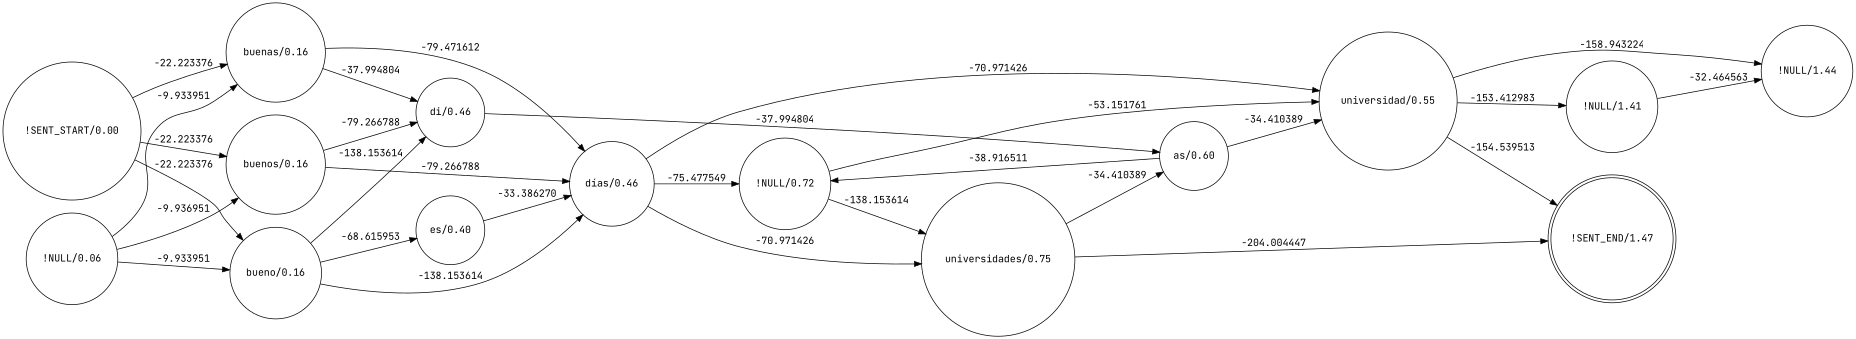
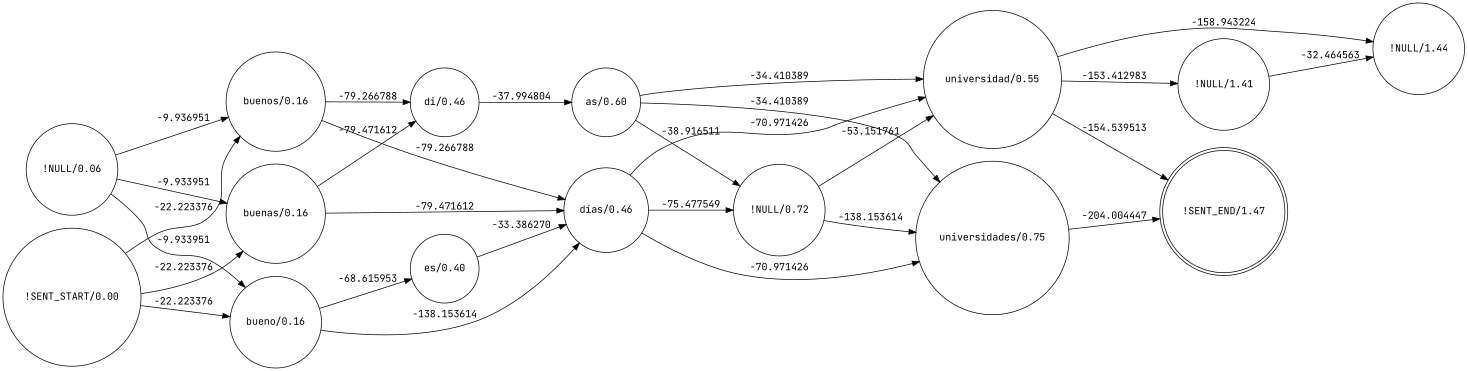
(371, 71) -> (368, 131)
(366, 193) -> none
(1111, 200) -> (798, 114)
